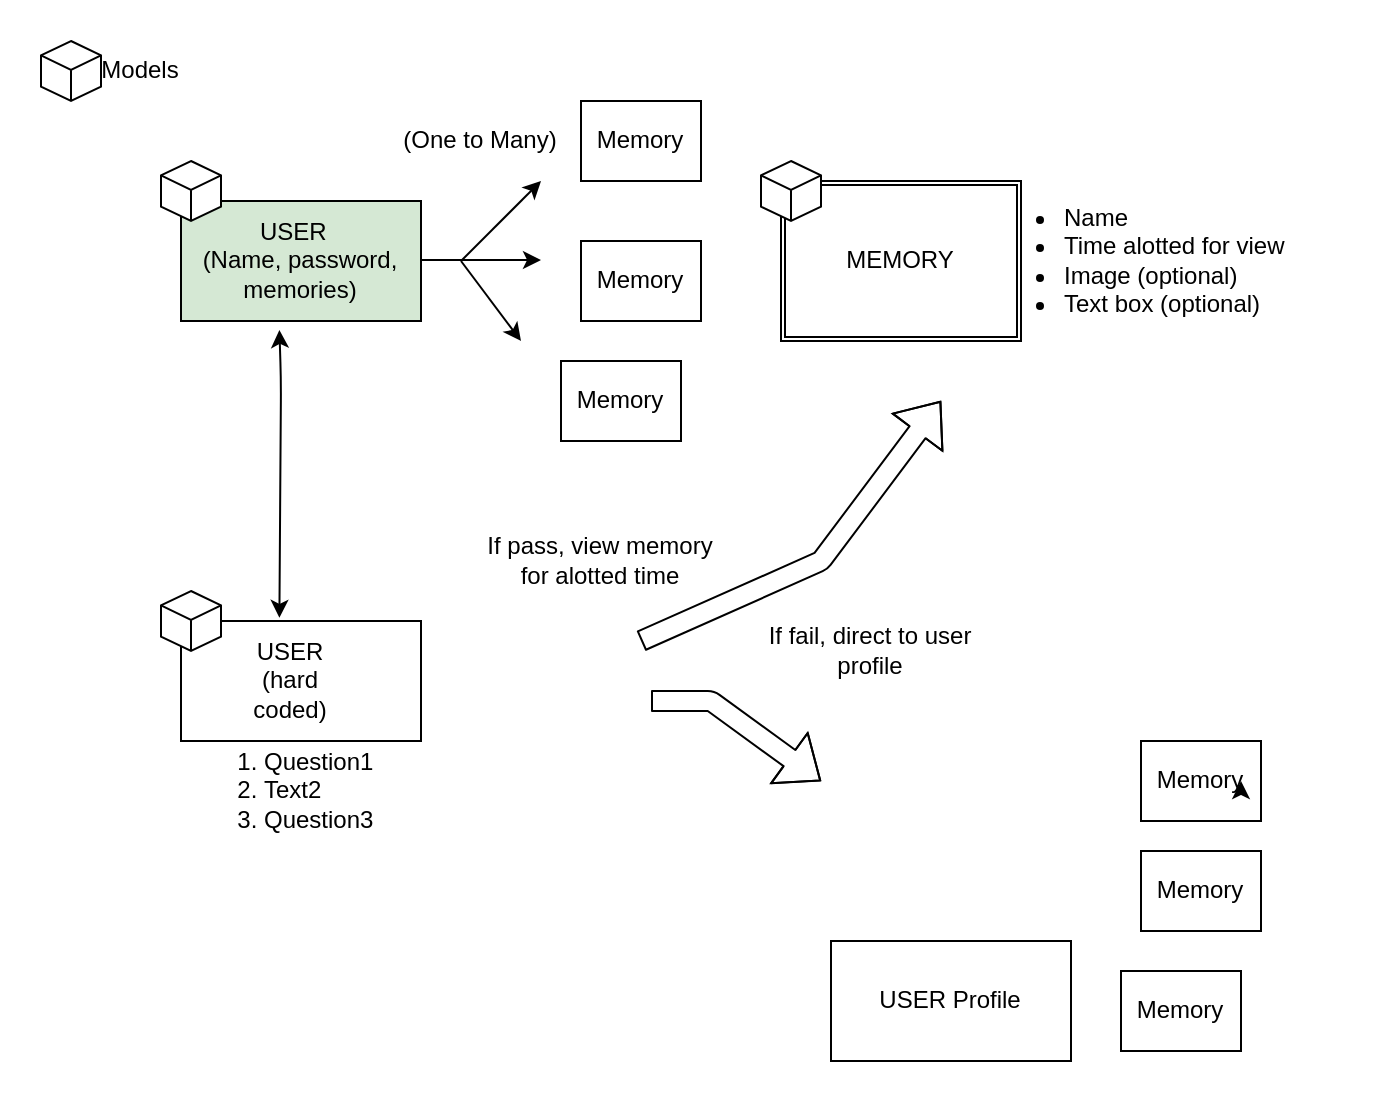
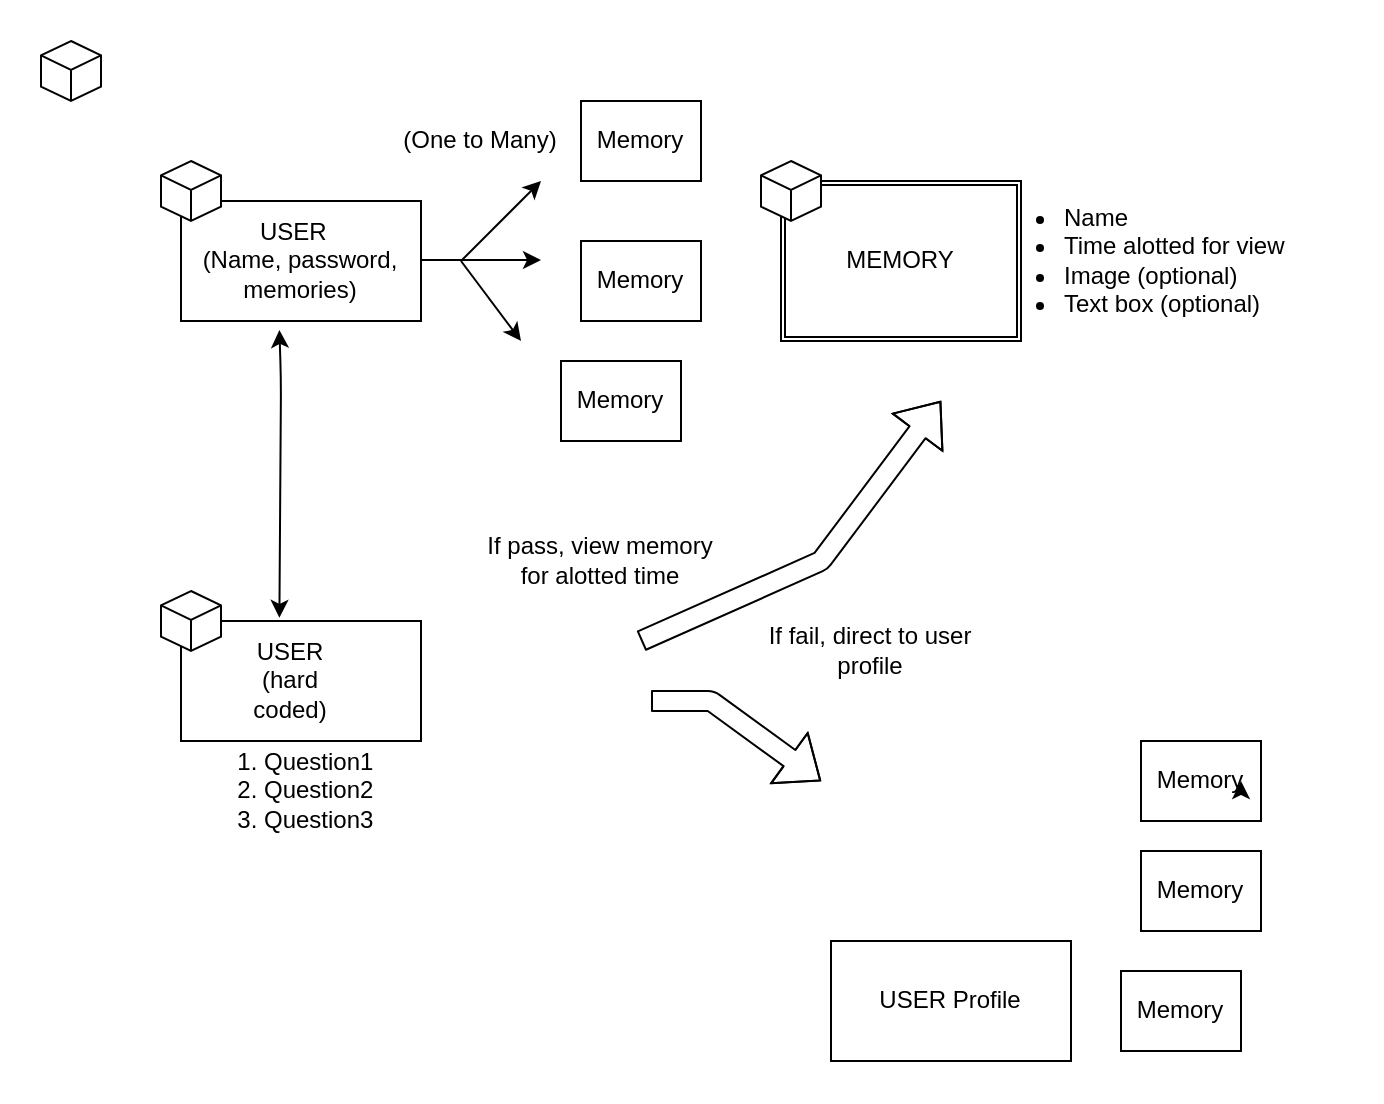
(141, 71) -> none
(301, 261) -> (301, 261)
(242, 791) -> (242, 791)
